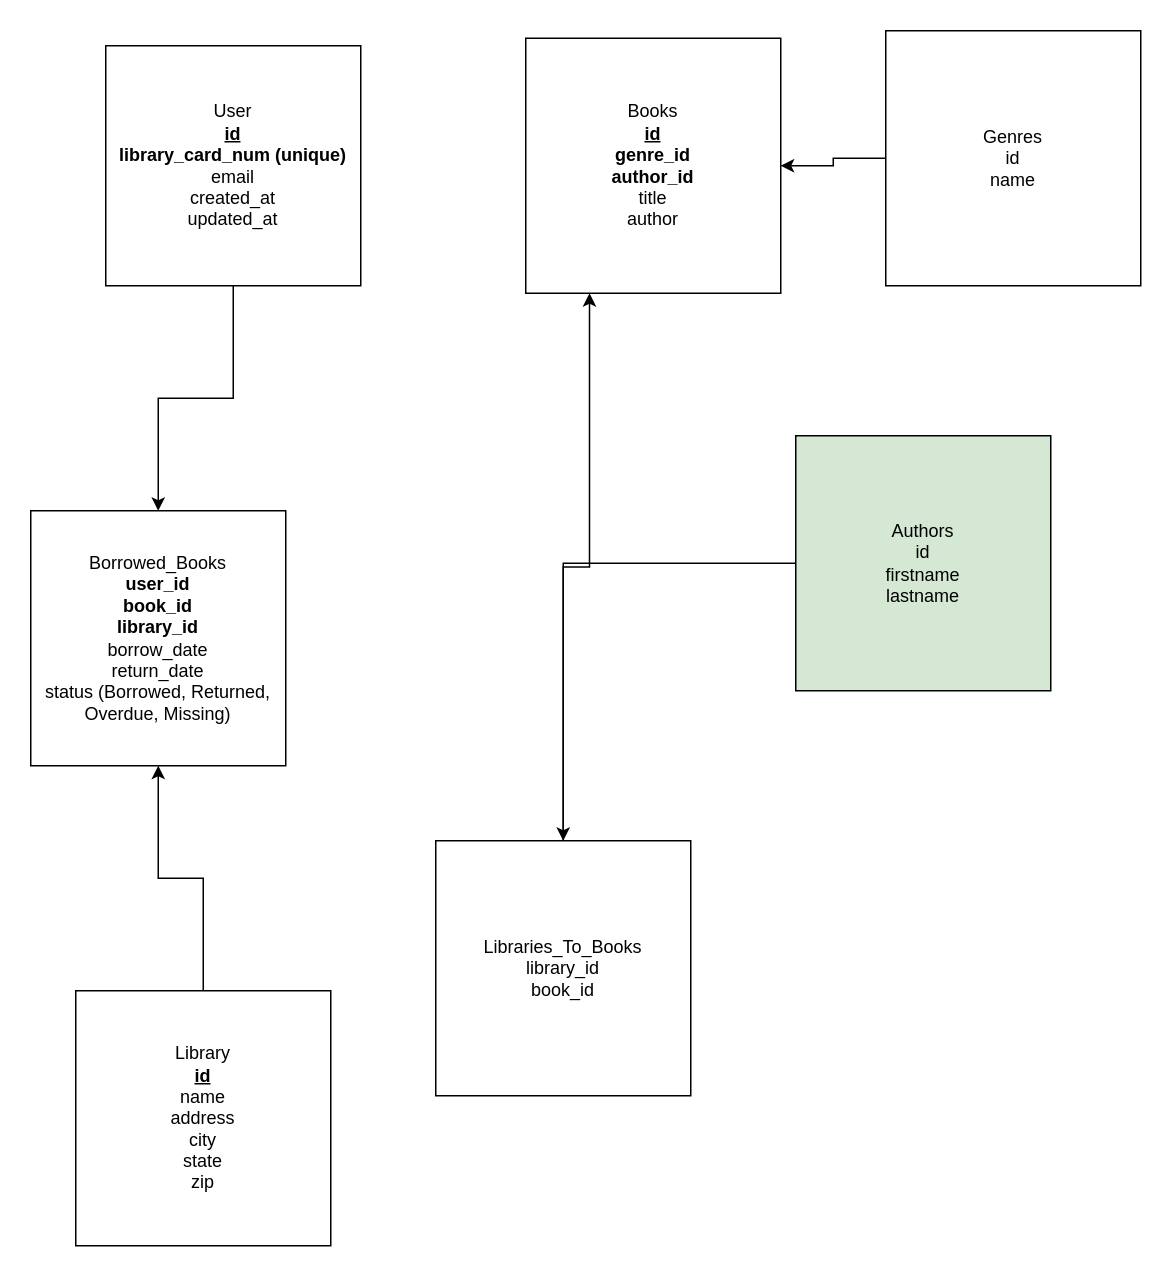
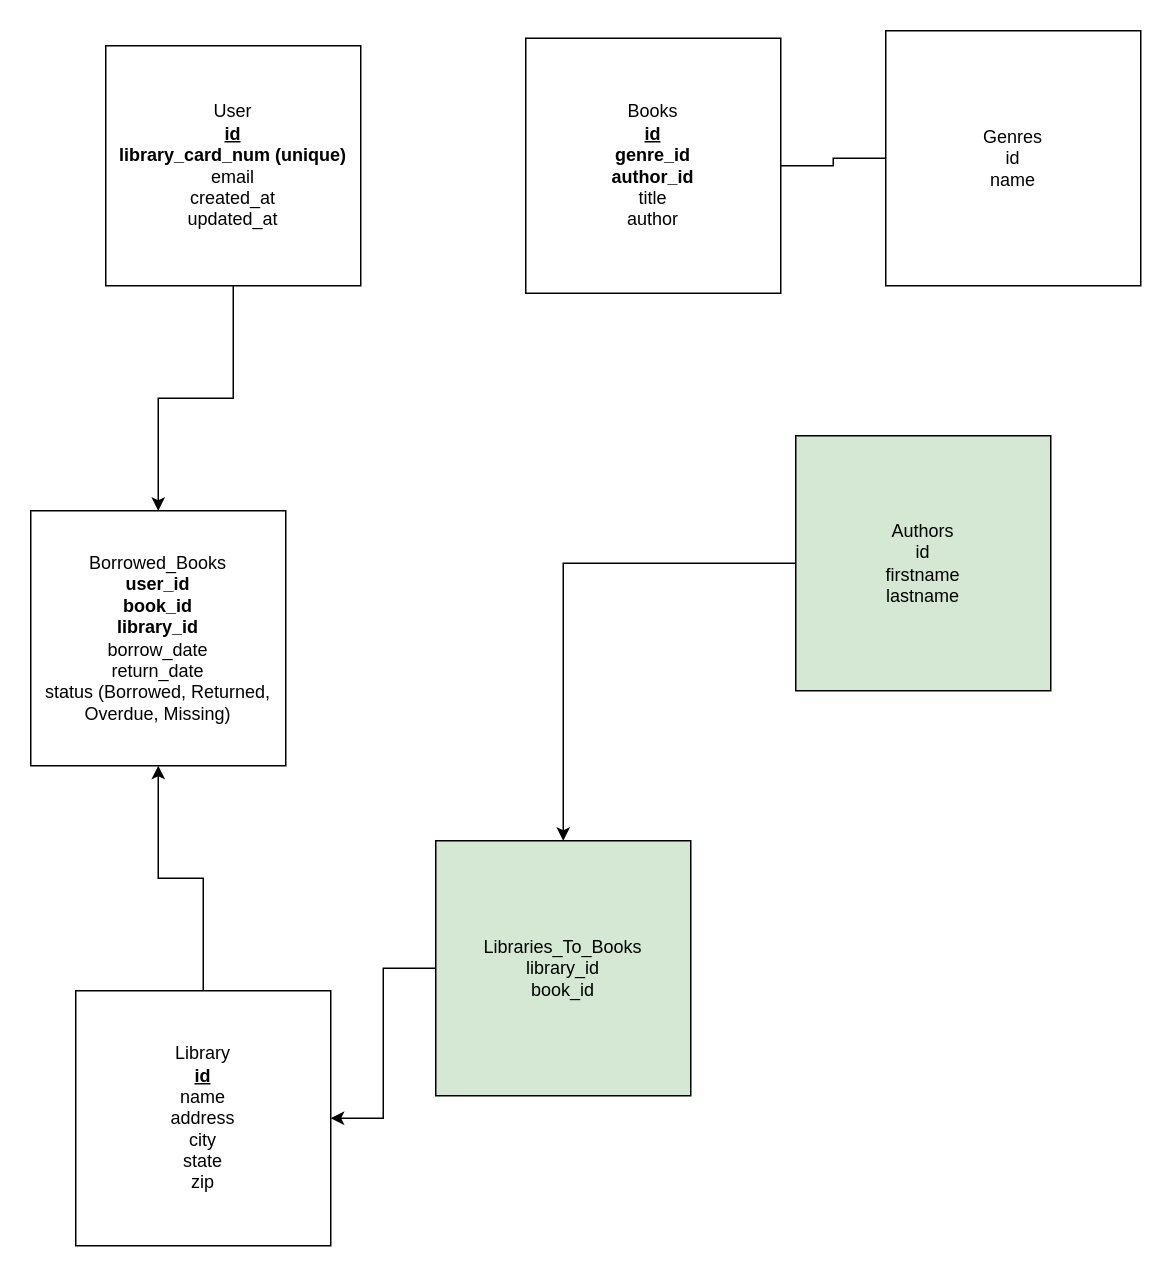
(792, 166) -> (787, 166)
(590, 447) -> (383, 1038)
(563, 968) -> (563, 968)
